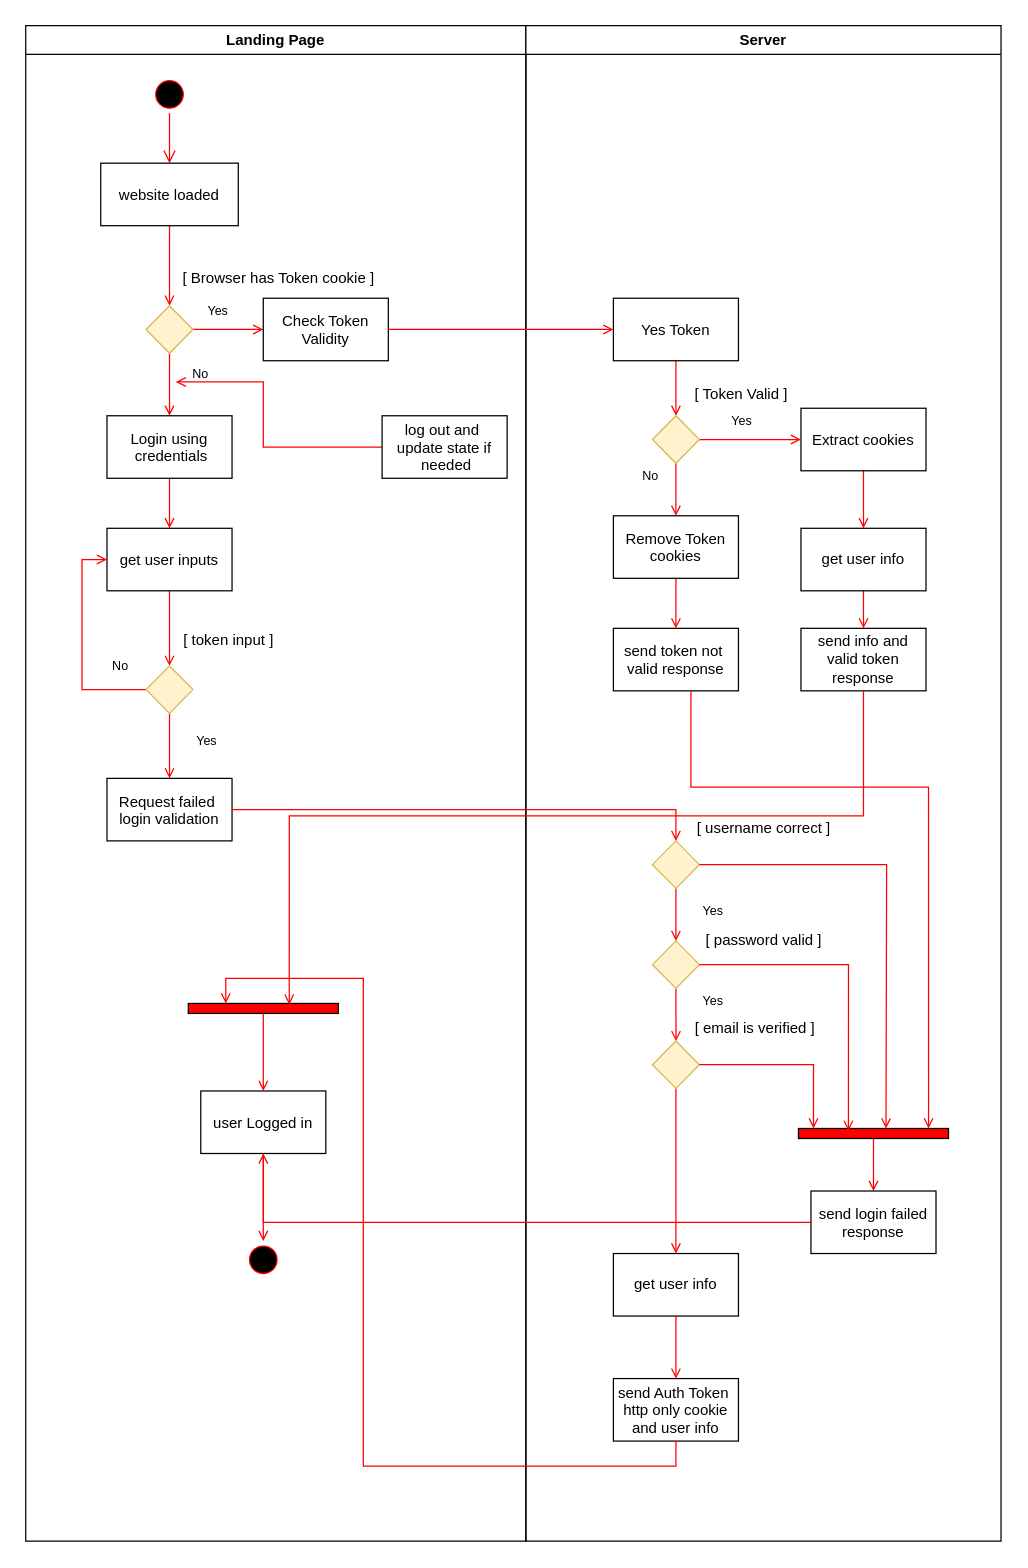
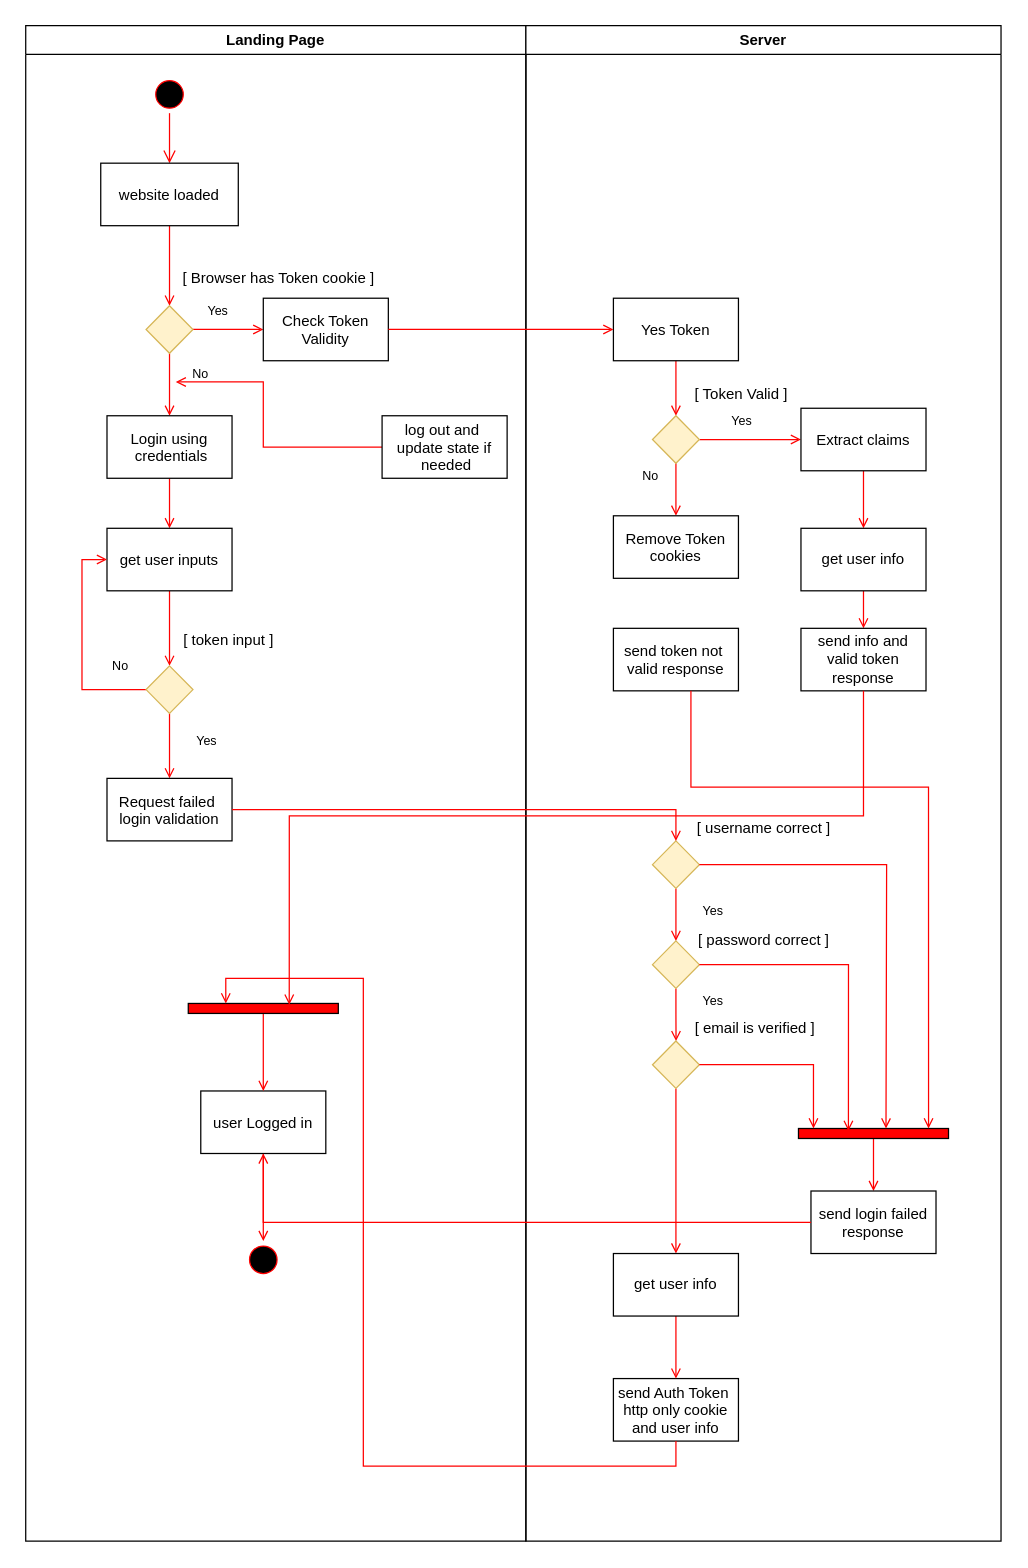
(863, 440) -> (863, 440)
(676, 601) -> none
(764, 941) -> (764, 941)
